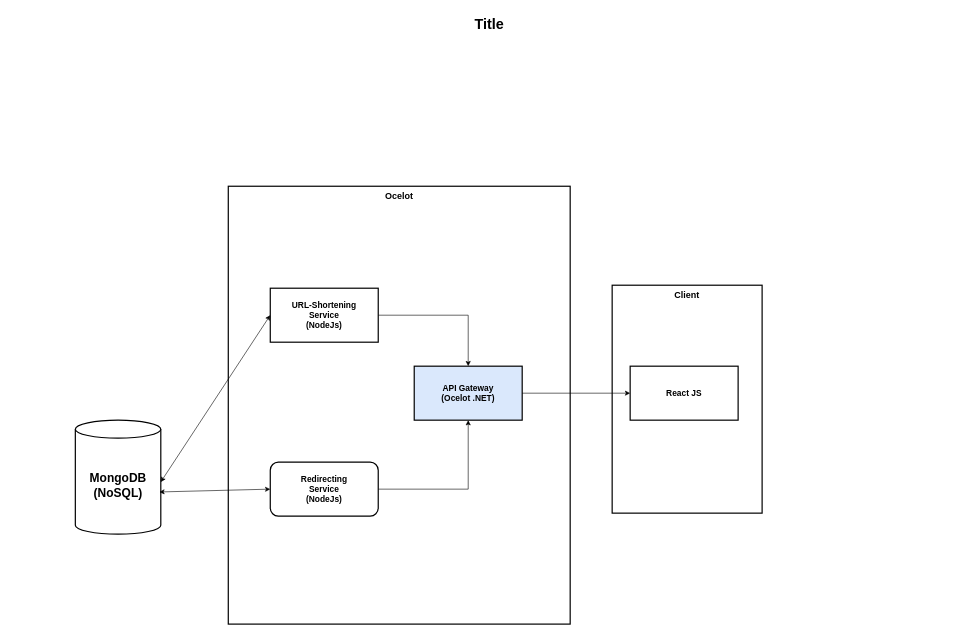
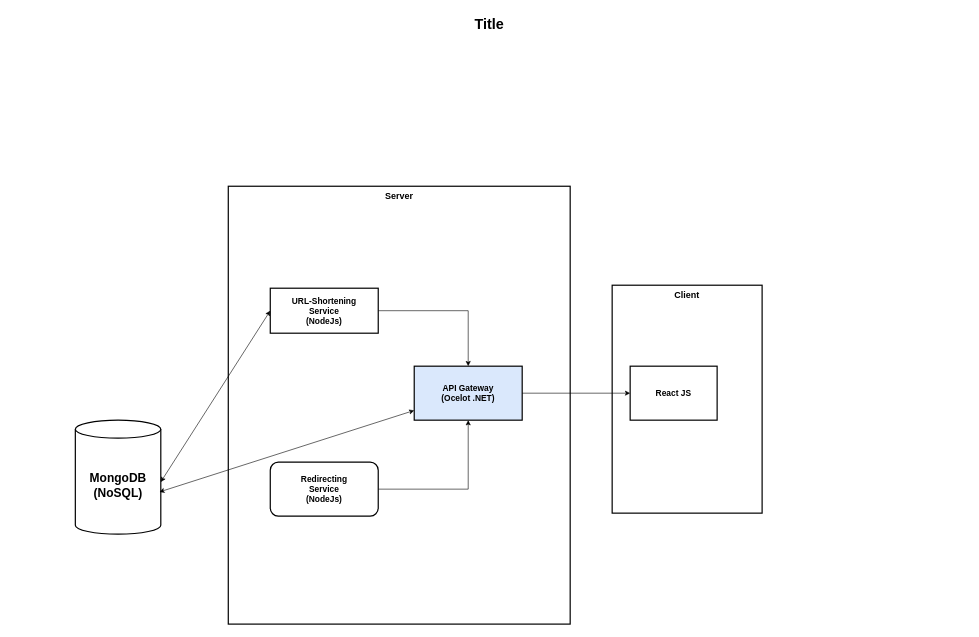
(399, 196) -> (399, 196)
(324, 315) -> (324, 311)
(684, 393) -> (674, 393)
(174, 492) -> (287, 451)
